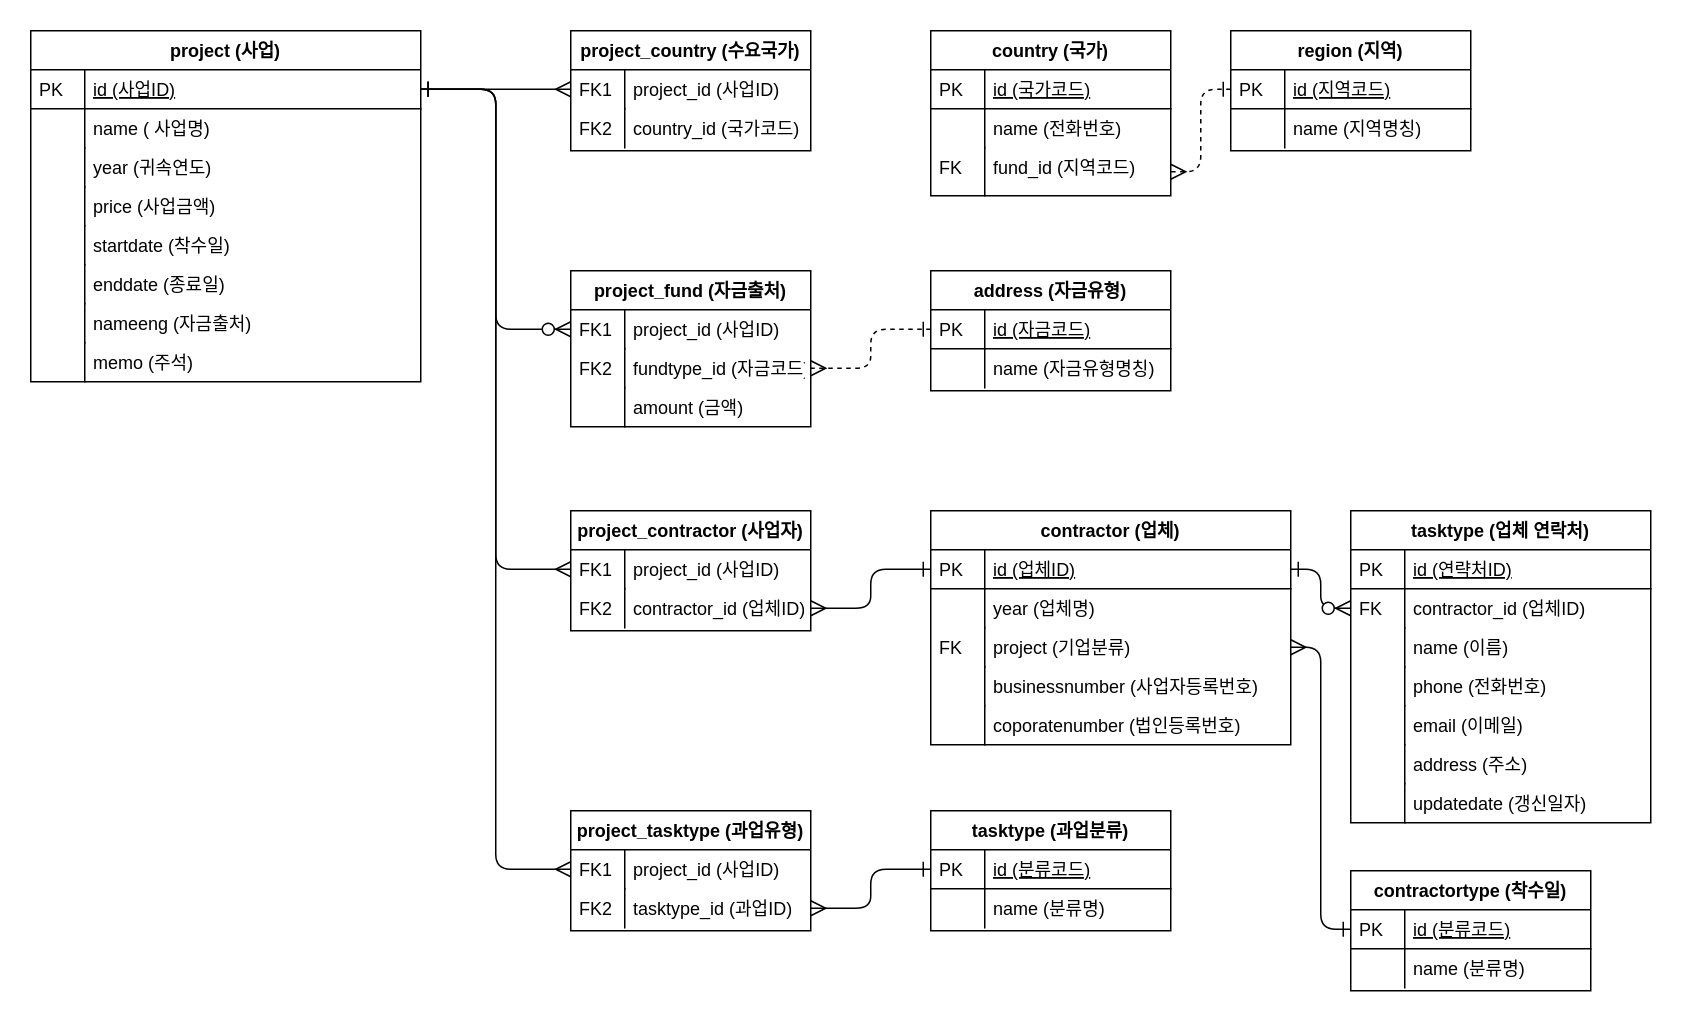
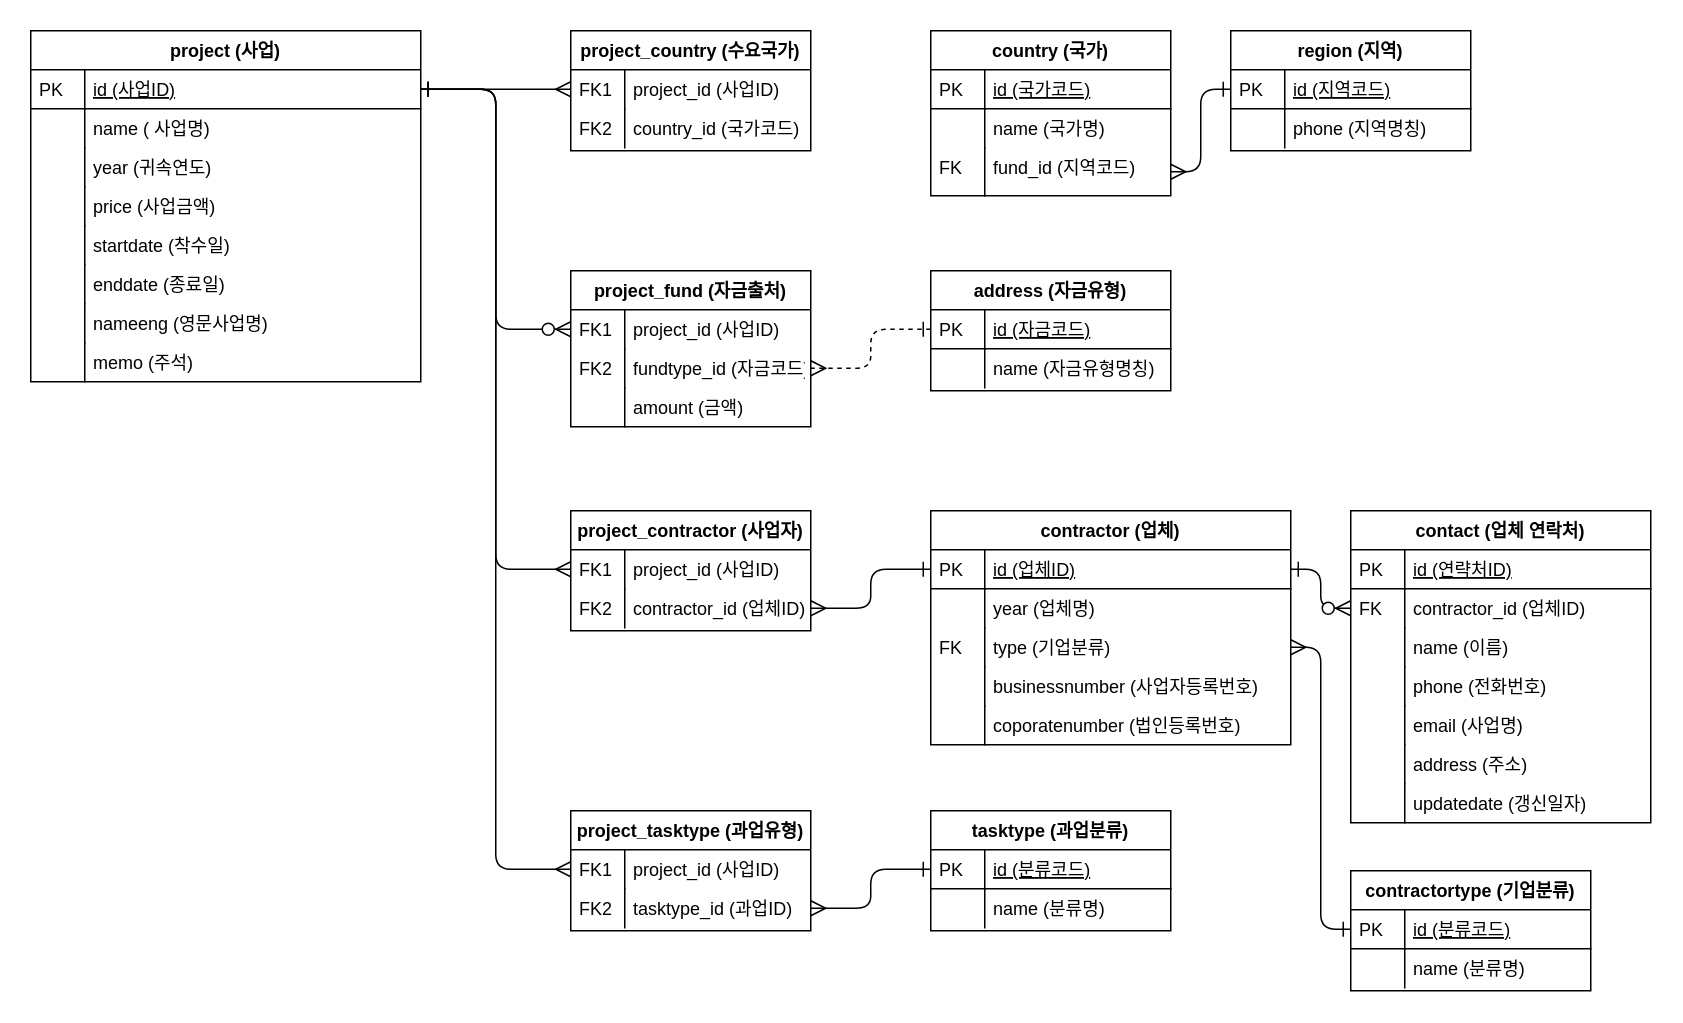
(1062, 129) -> (1053, 129)
(1201, 129) -> (1201, 129)
(1362, 129) -> (1367, 129)
(177, 324) -> (186, 324)
(1500, 531) -> (1500, 531)
(1077, 648) -> (1062, 648)
(1473, 726) -> (1473, 726)
(1470, 891) -> (1470, 891)
